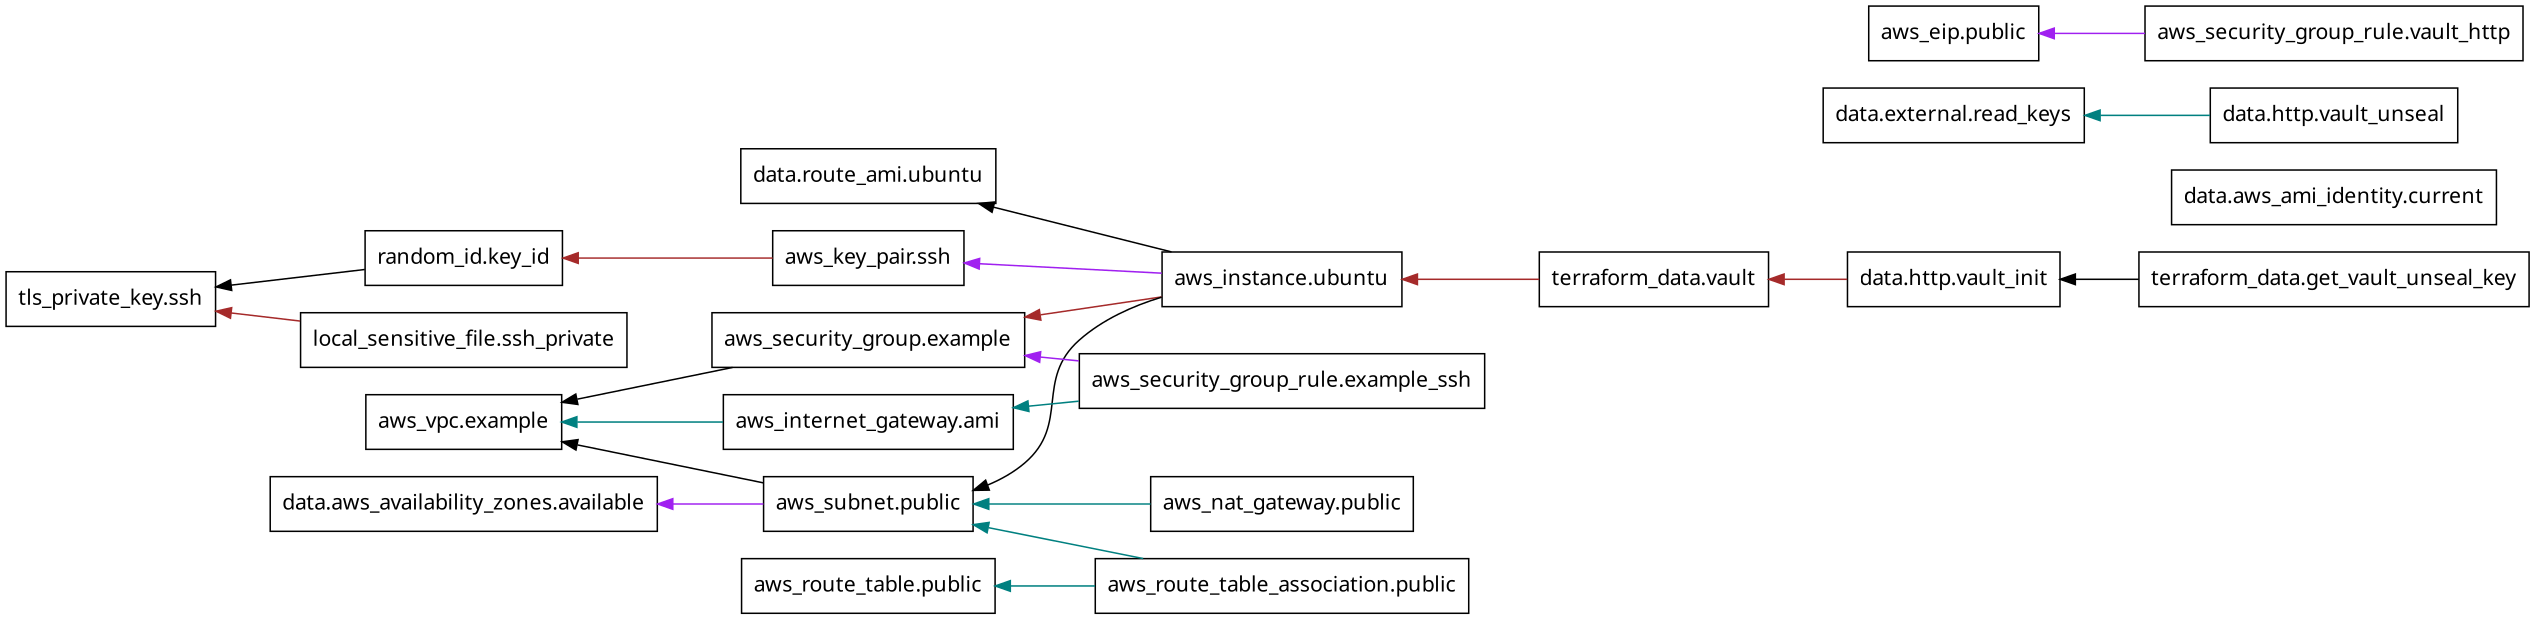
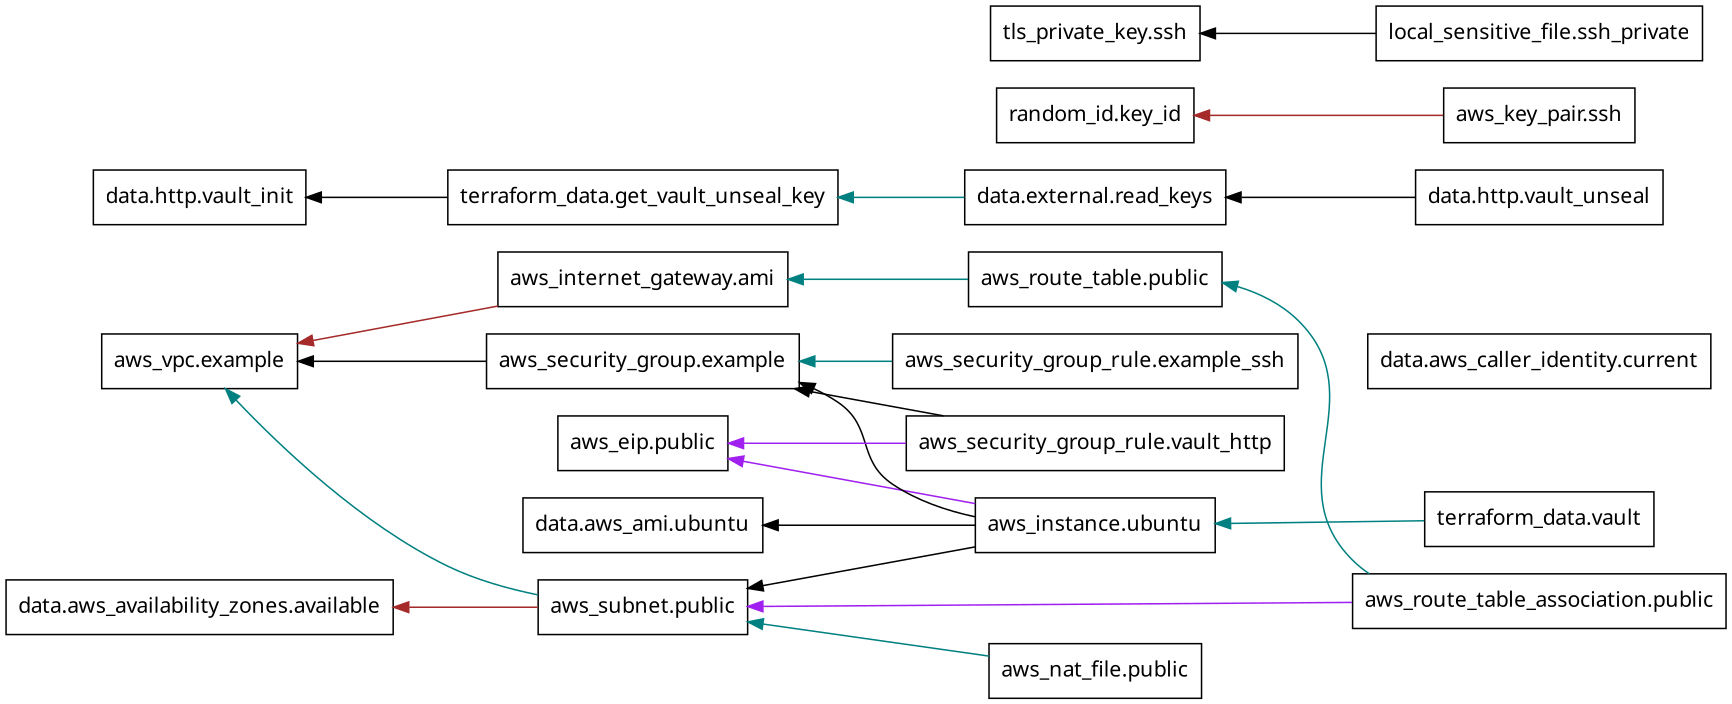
(2155, 115) -> (1329, 197)
(868, 176) -> (643, 525)
none -> (909, 197)
(2334, 197) -> (1539, 361)
(1071, 268) -> (859, 482)
(298, 277) -> none
(1479, 279) -> (1318, 522)
(1816, 279) -> none
(1101, 306) -> (878, 471)
(266, 317) -> (1296, 33)
(1054, 358) -> (854, 361)
(1063, 403) -> (886, 279)
none -> (877, 404)
(650, 422) -> (406, 323)
(670, 464) -> (373, 521)
(718, 504) -> (473, 607)
(1282, 504) -> (1095, 671)
(1066, 543) -> (1058, 604)
